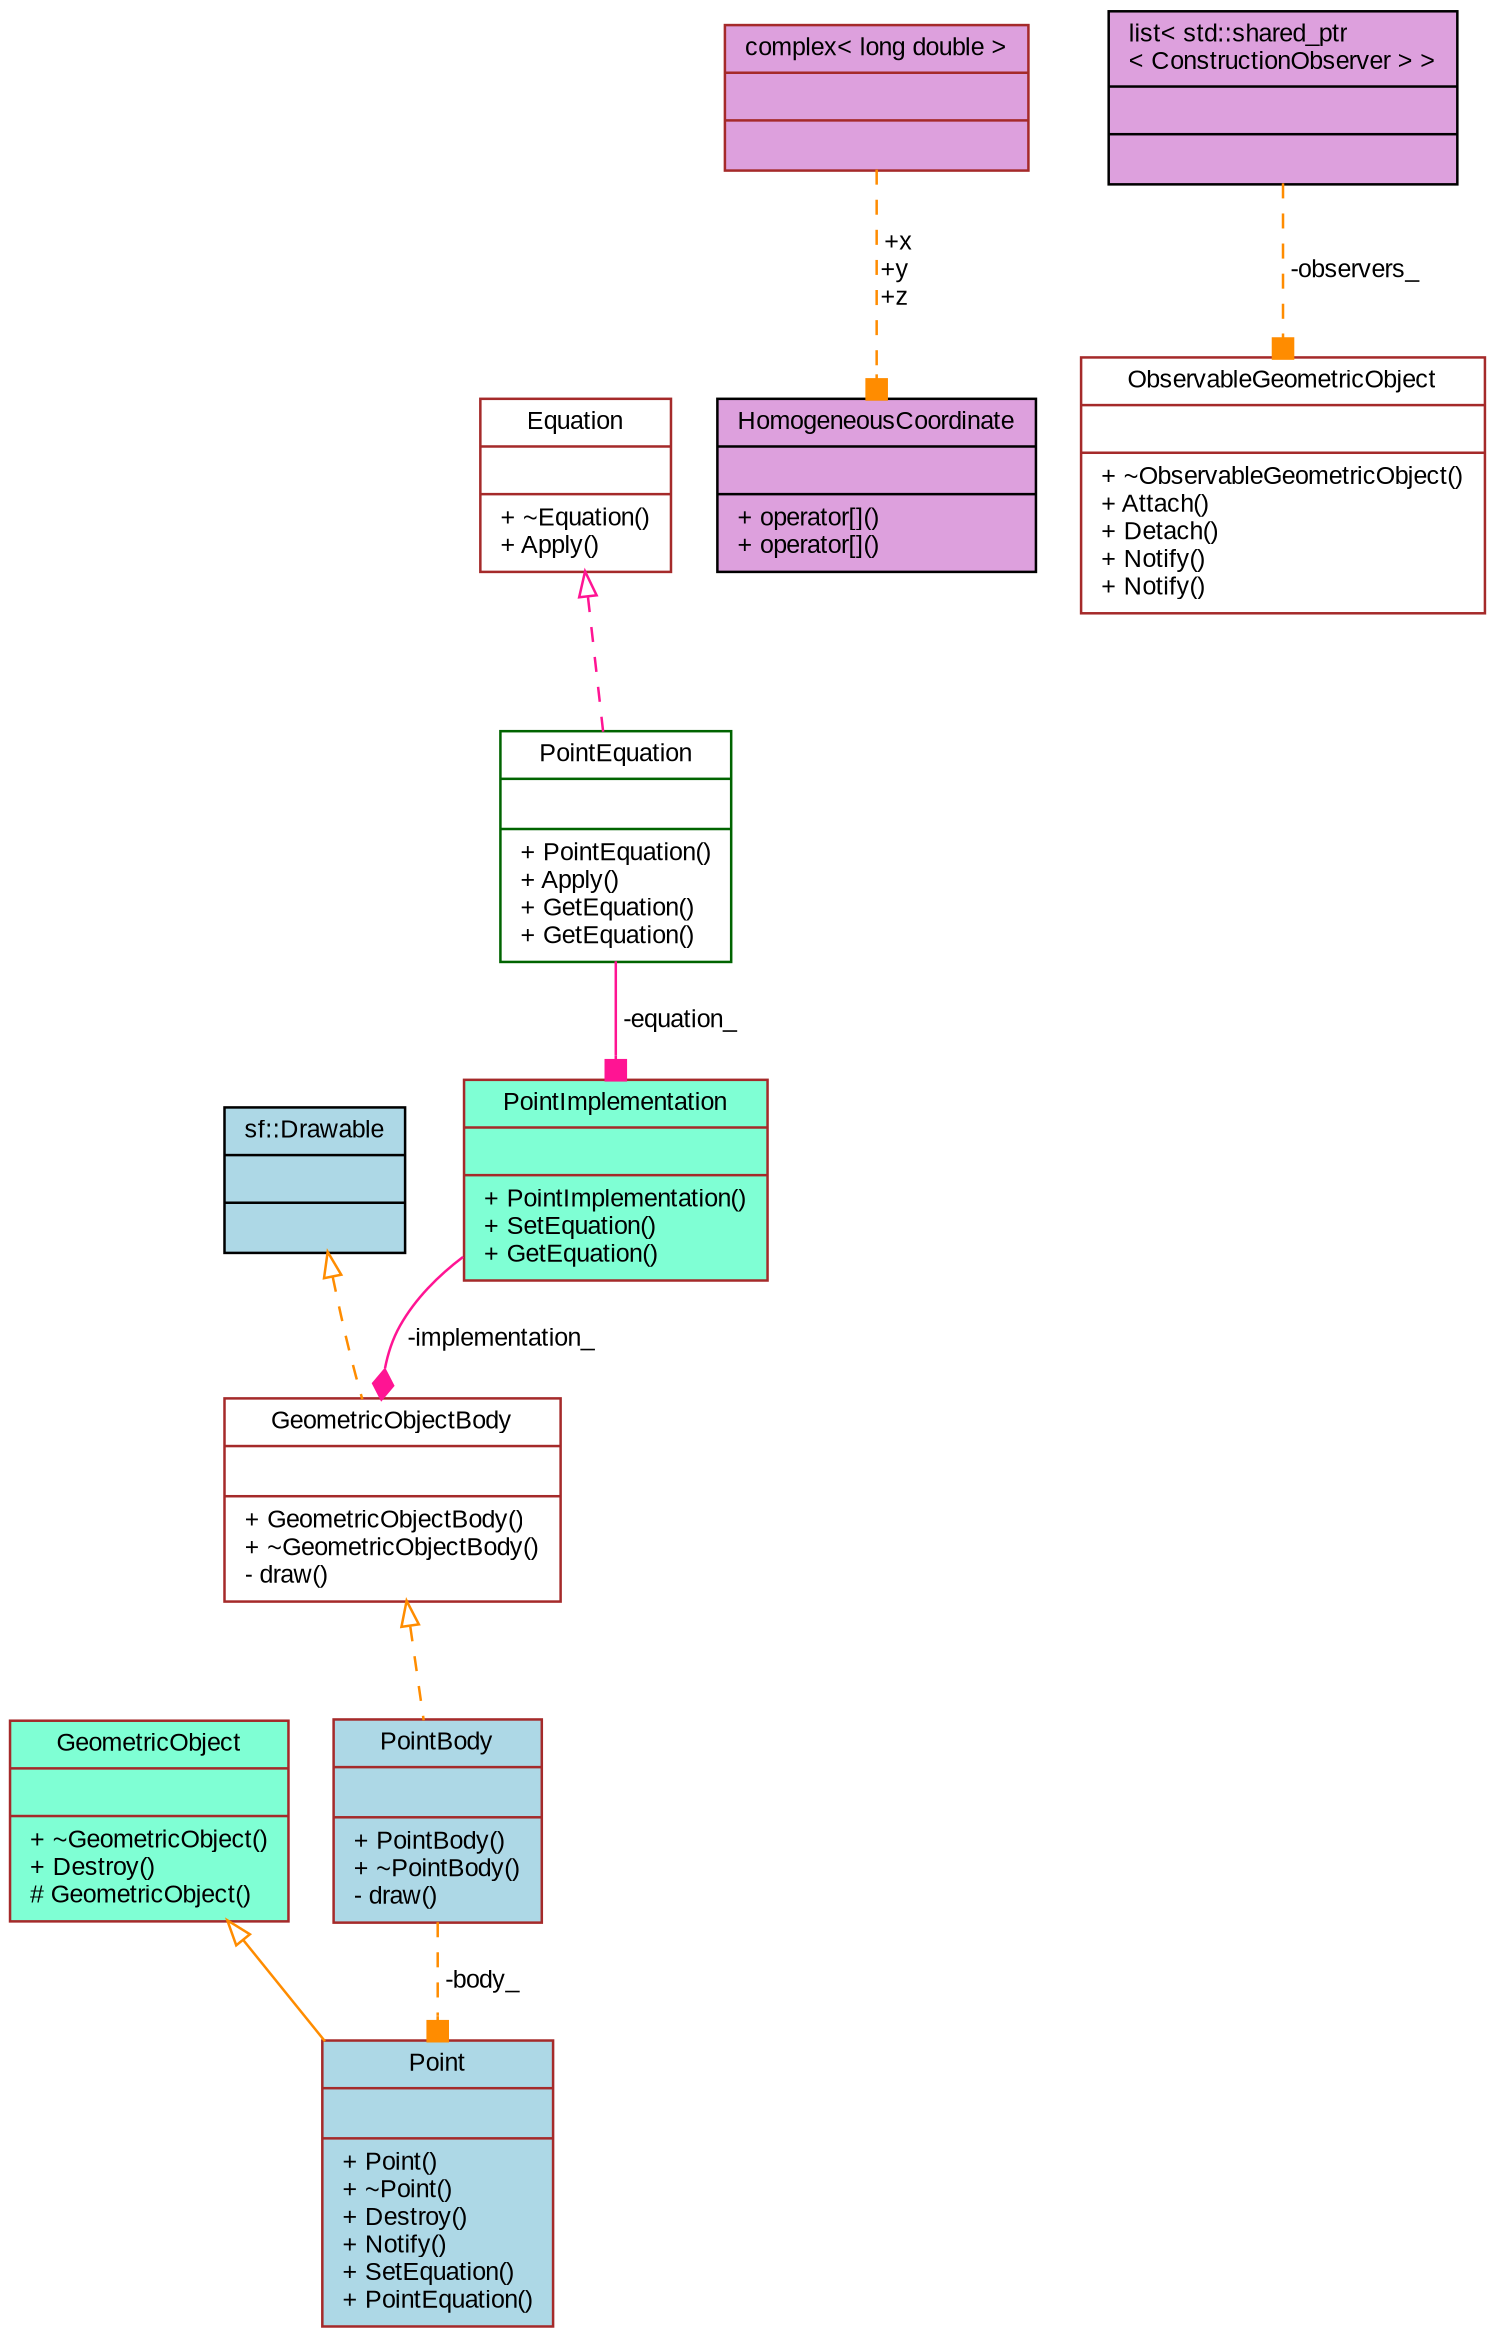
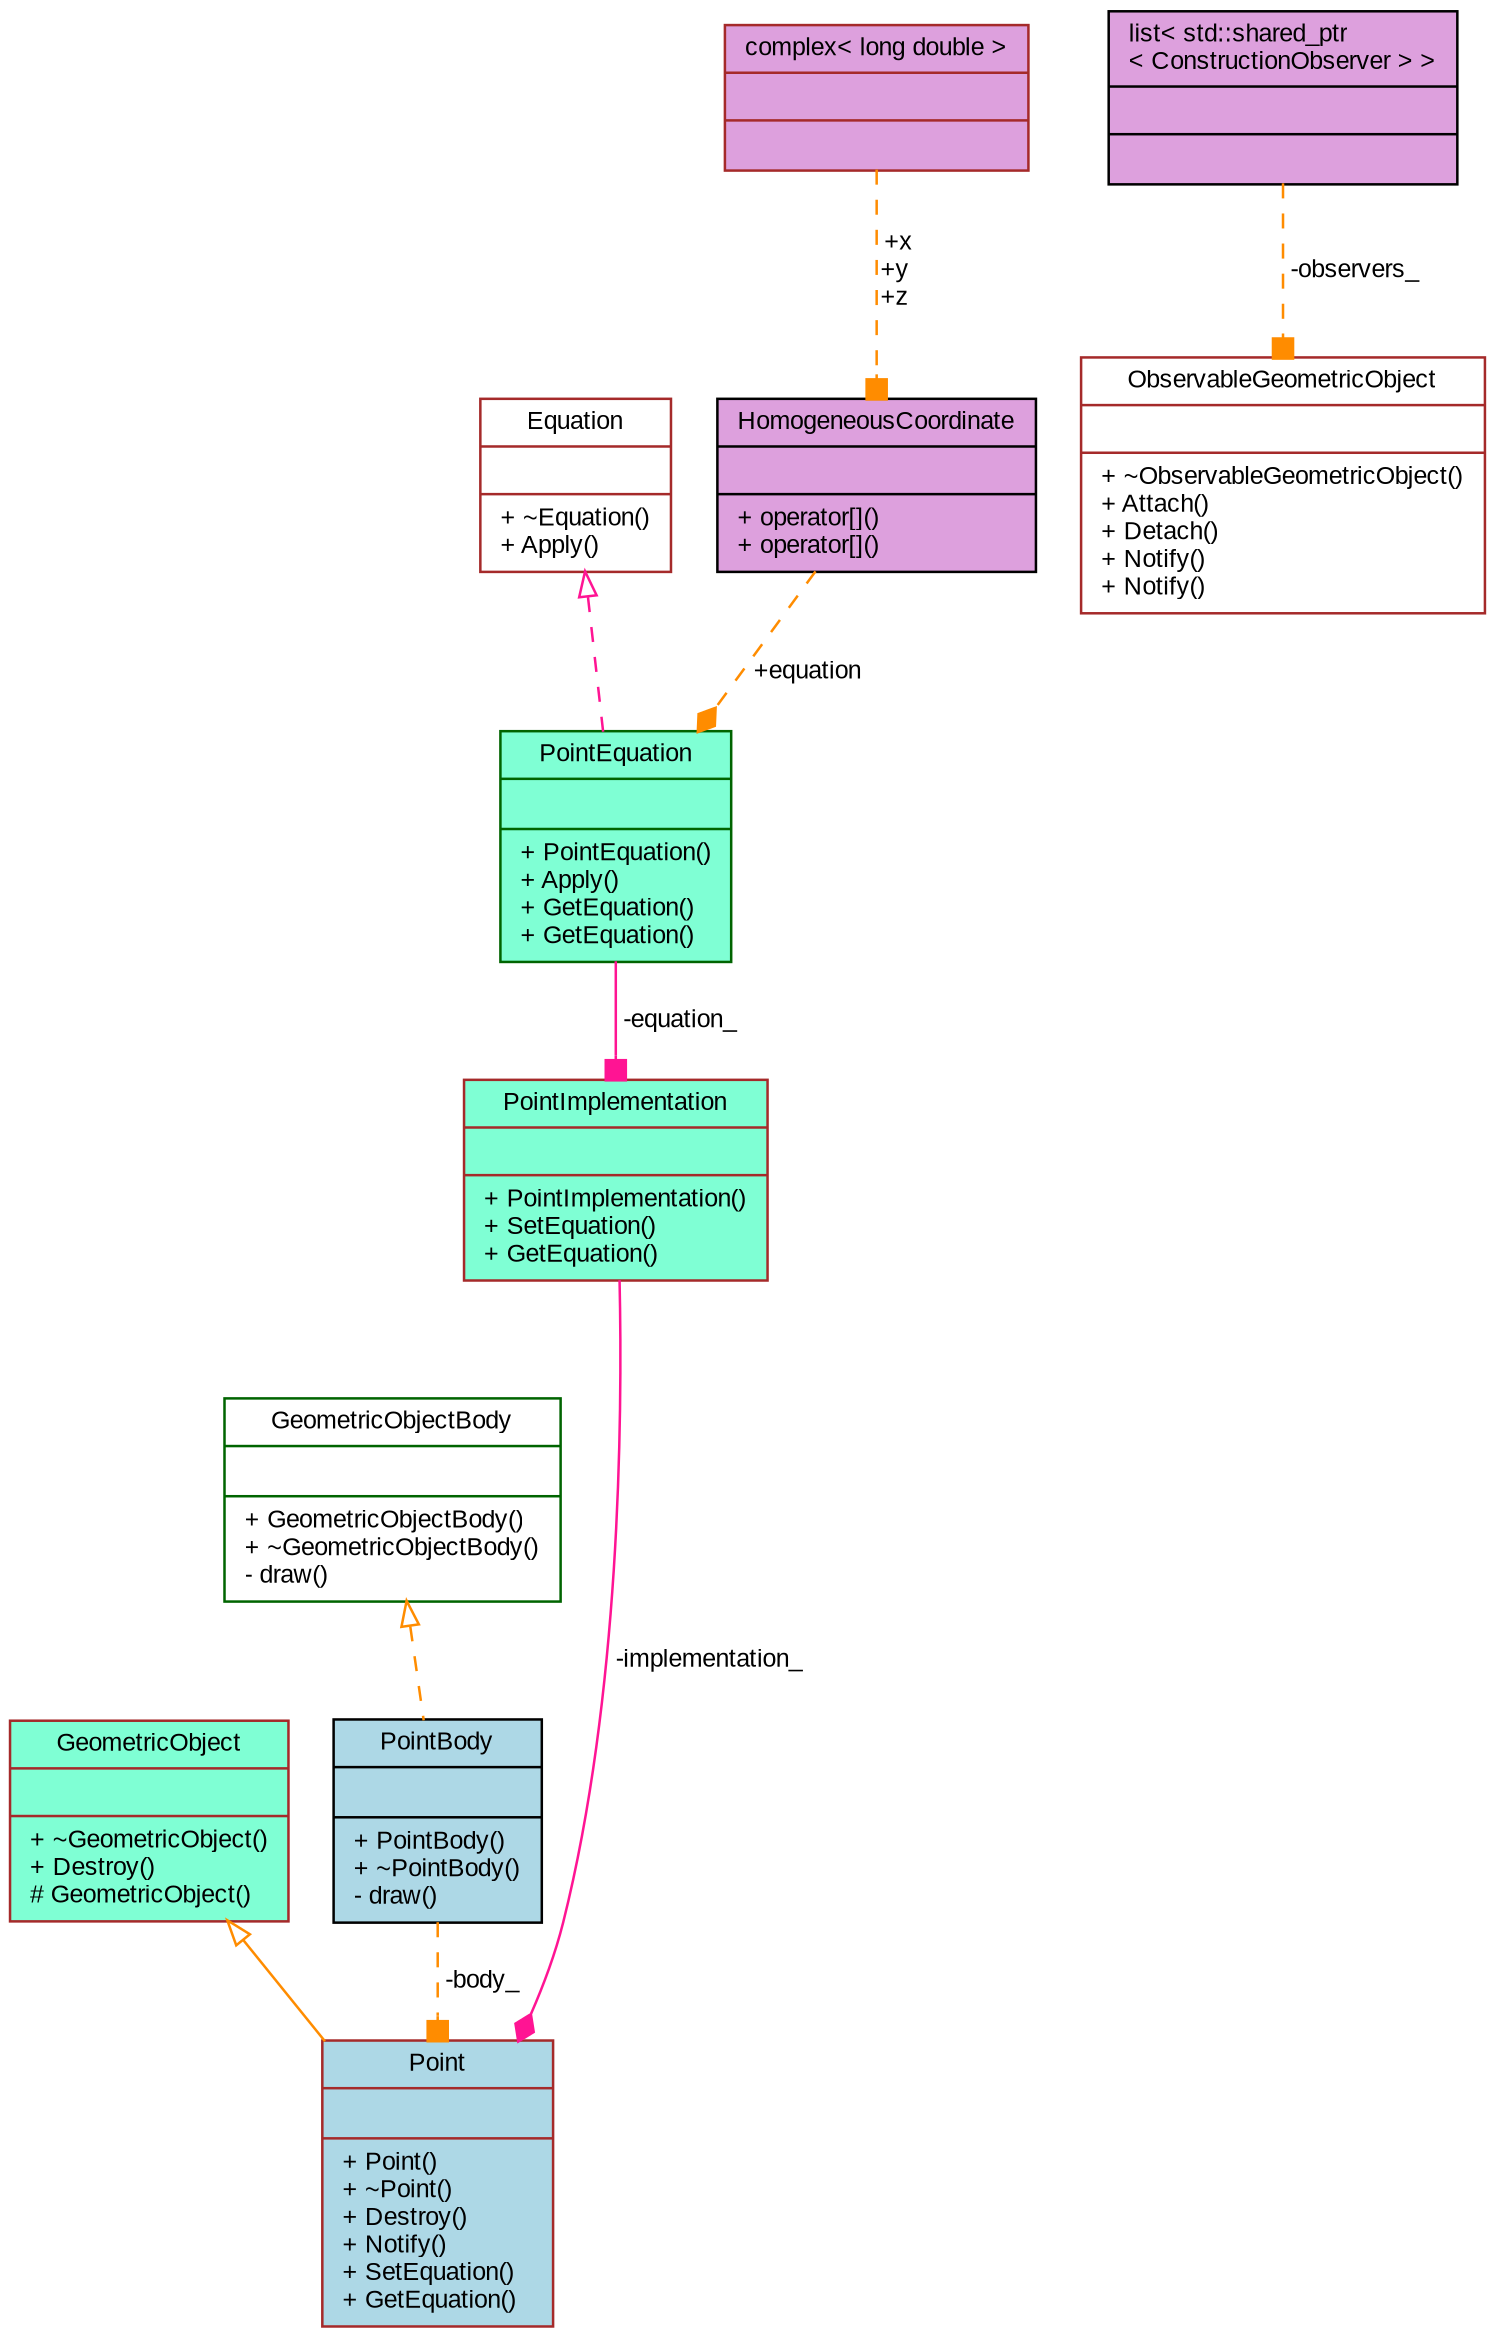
none -> (766, 640)
(616, 847) -> (616, 847)
(315, 1180) -> none
(413, 1306) -> (607, 1651)
(393, 1500) -> (393, 1500)
(438, 1821) -> (438, 1821)
(438, 2300) -> (430, 2300)
